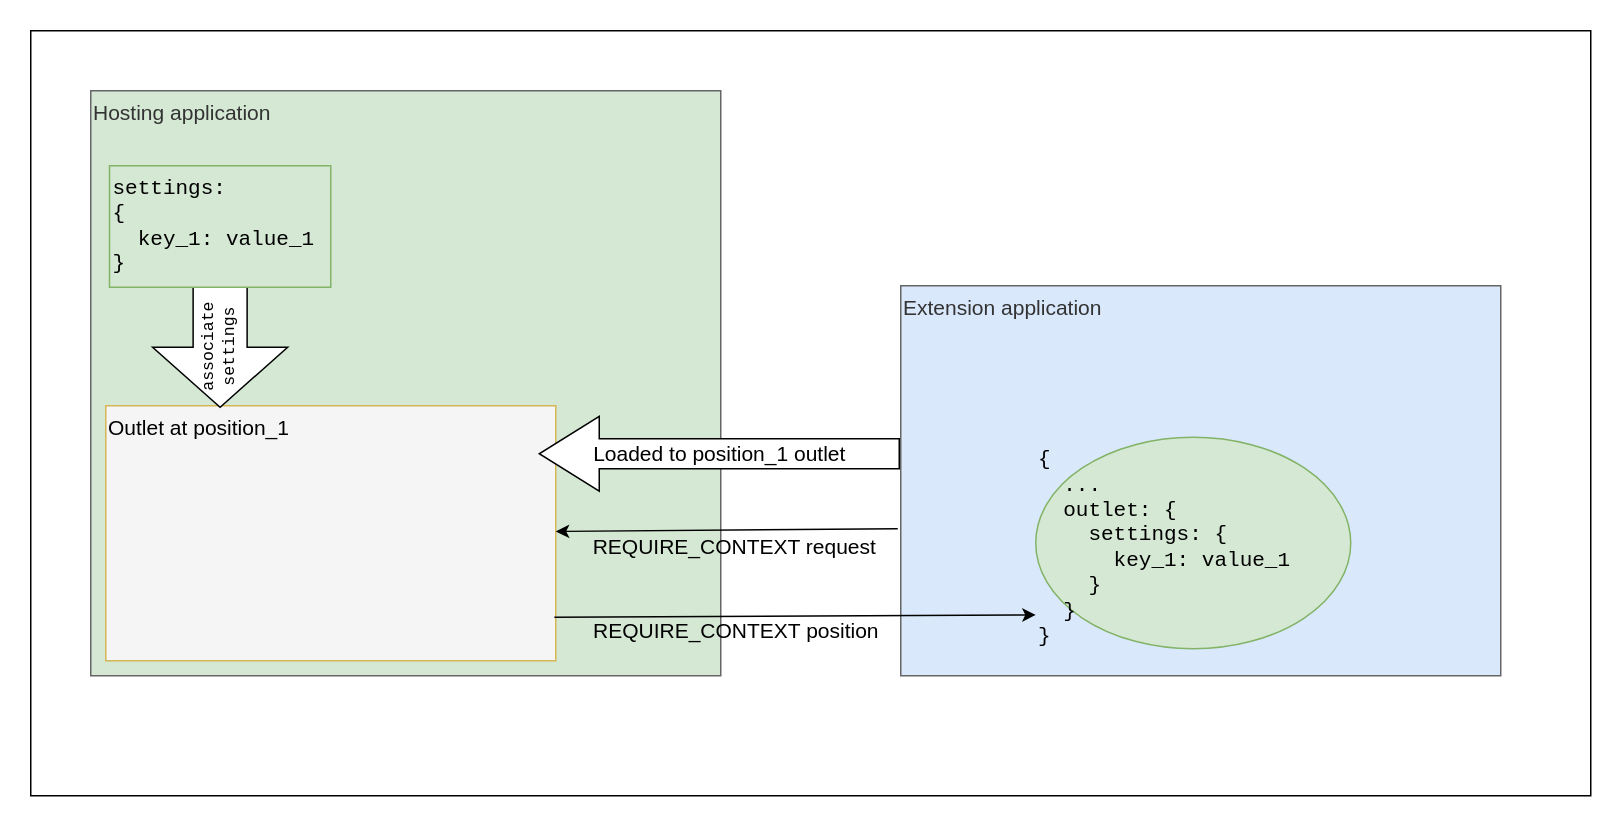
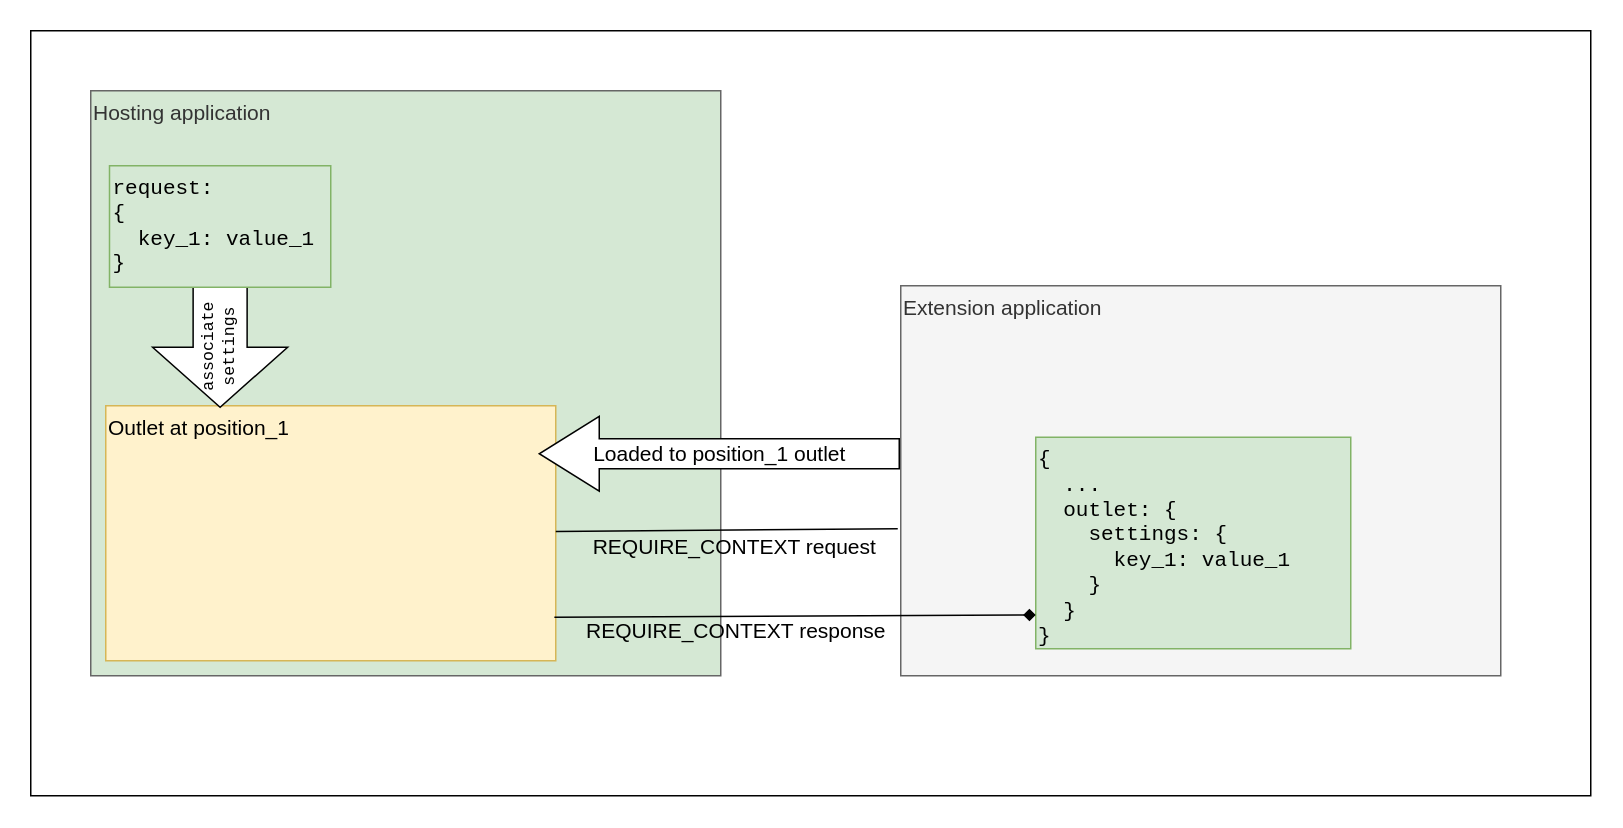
(187, 227) -> (187, 227)
(1014, 309) -> (1014, 309)
(567, 531) -> (562, 531)
(331, 533) -> (331, 533)
(1193, 543) -> (1193, 543)
(1024, 615) -> (1023, 615)
(737, 631) -> (737, 631)
